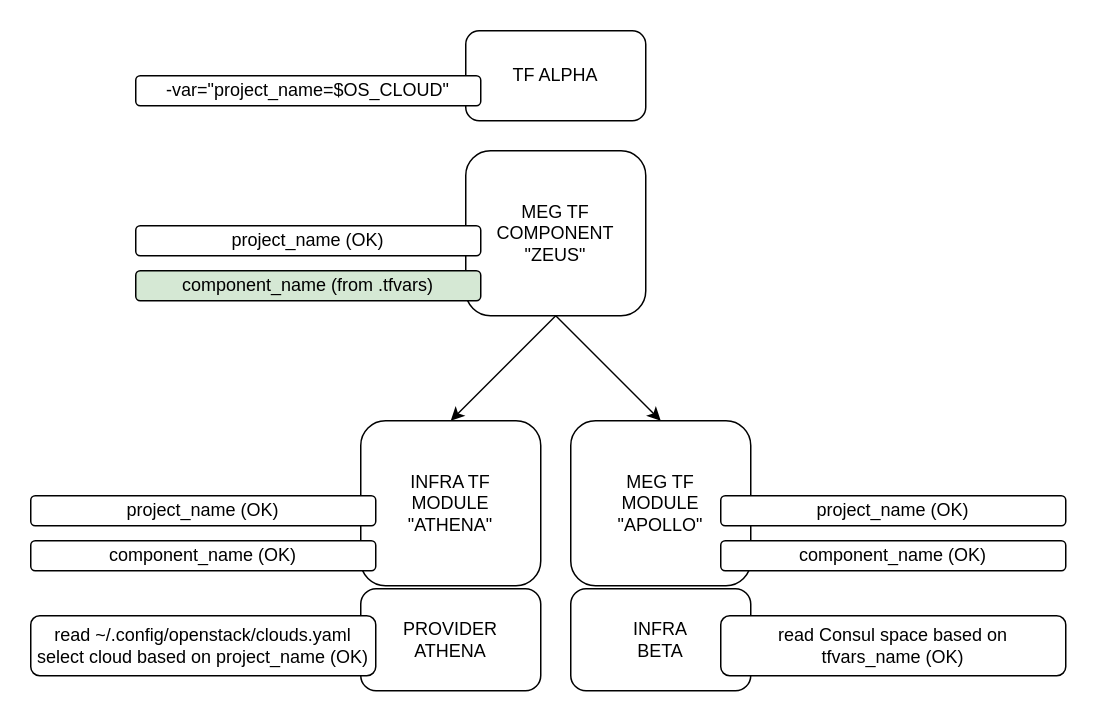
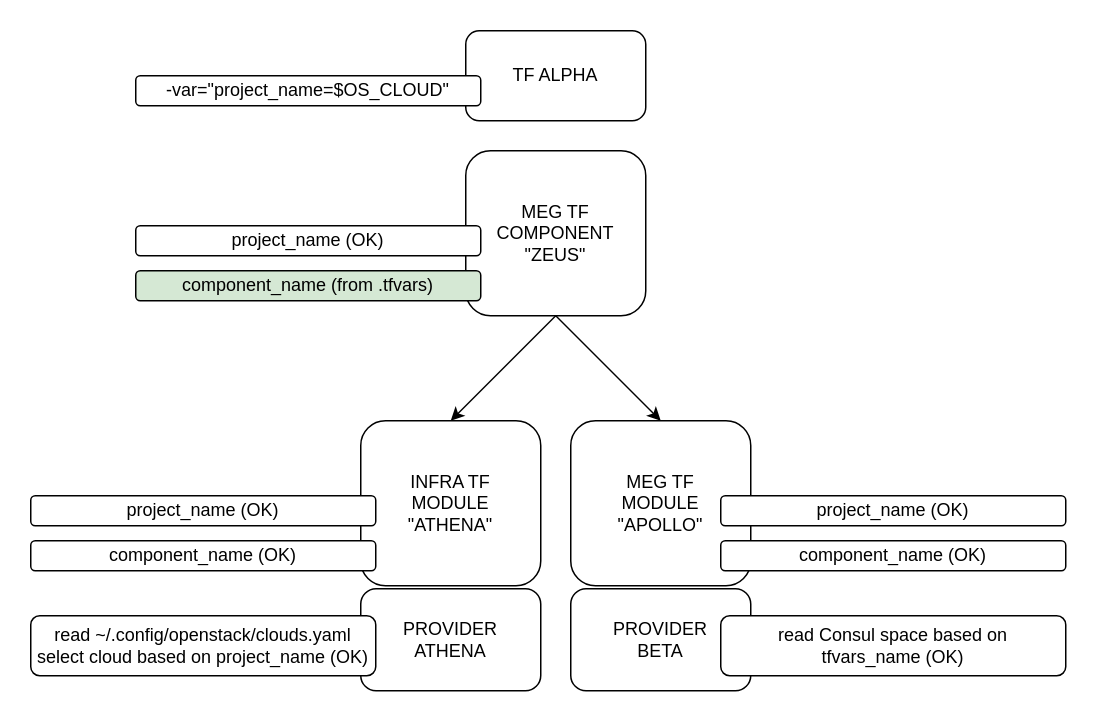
(661, 640) -> (661, 640)
